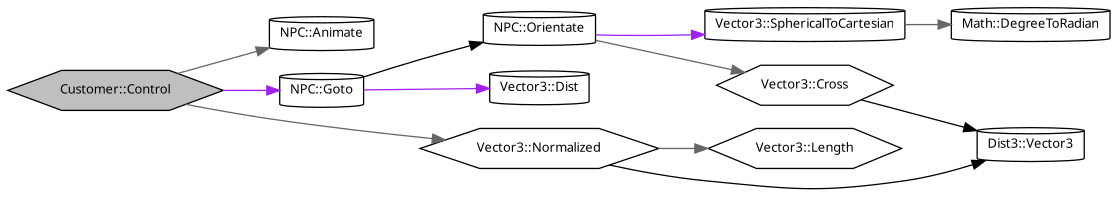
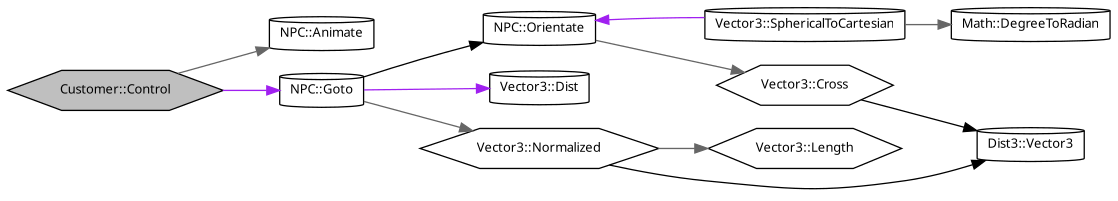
(644, 35) -> (657, 18)
(309, 124) -> (412, 114)
